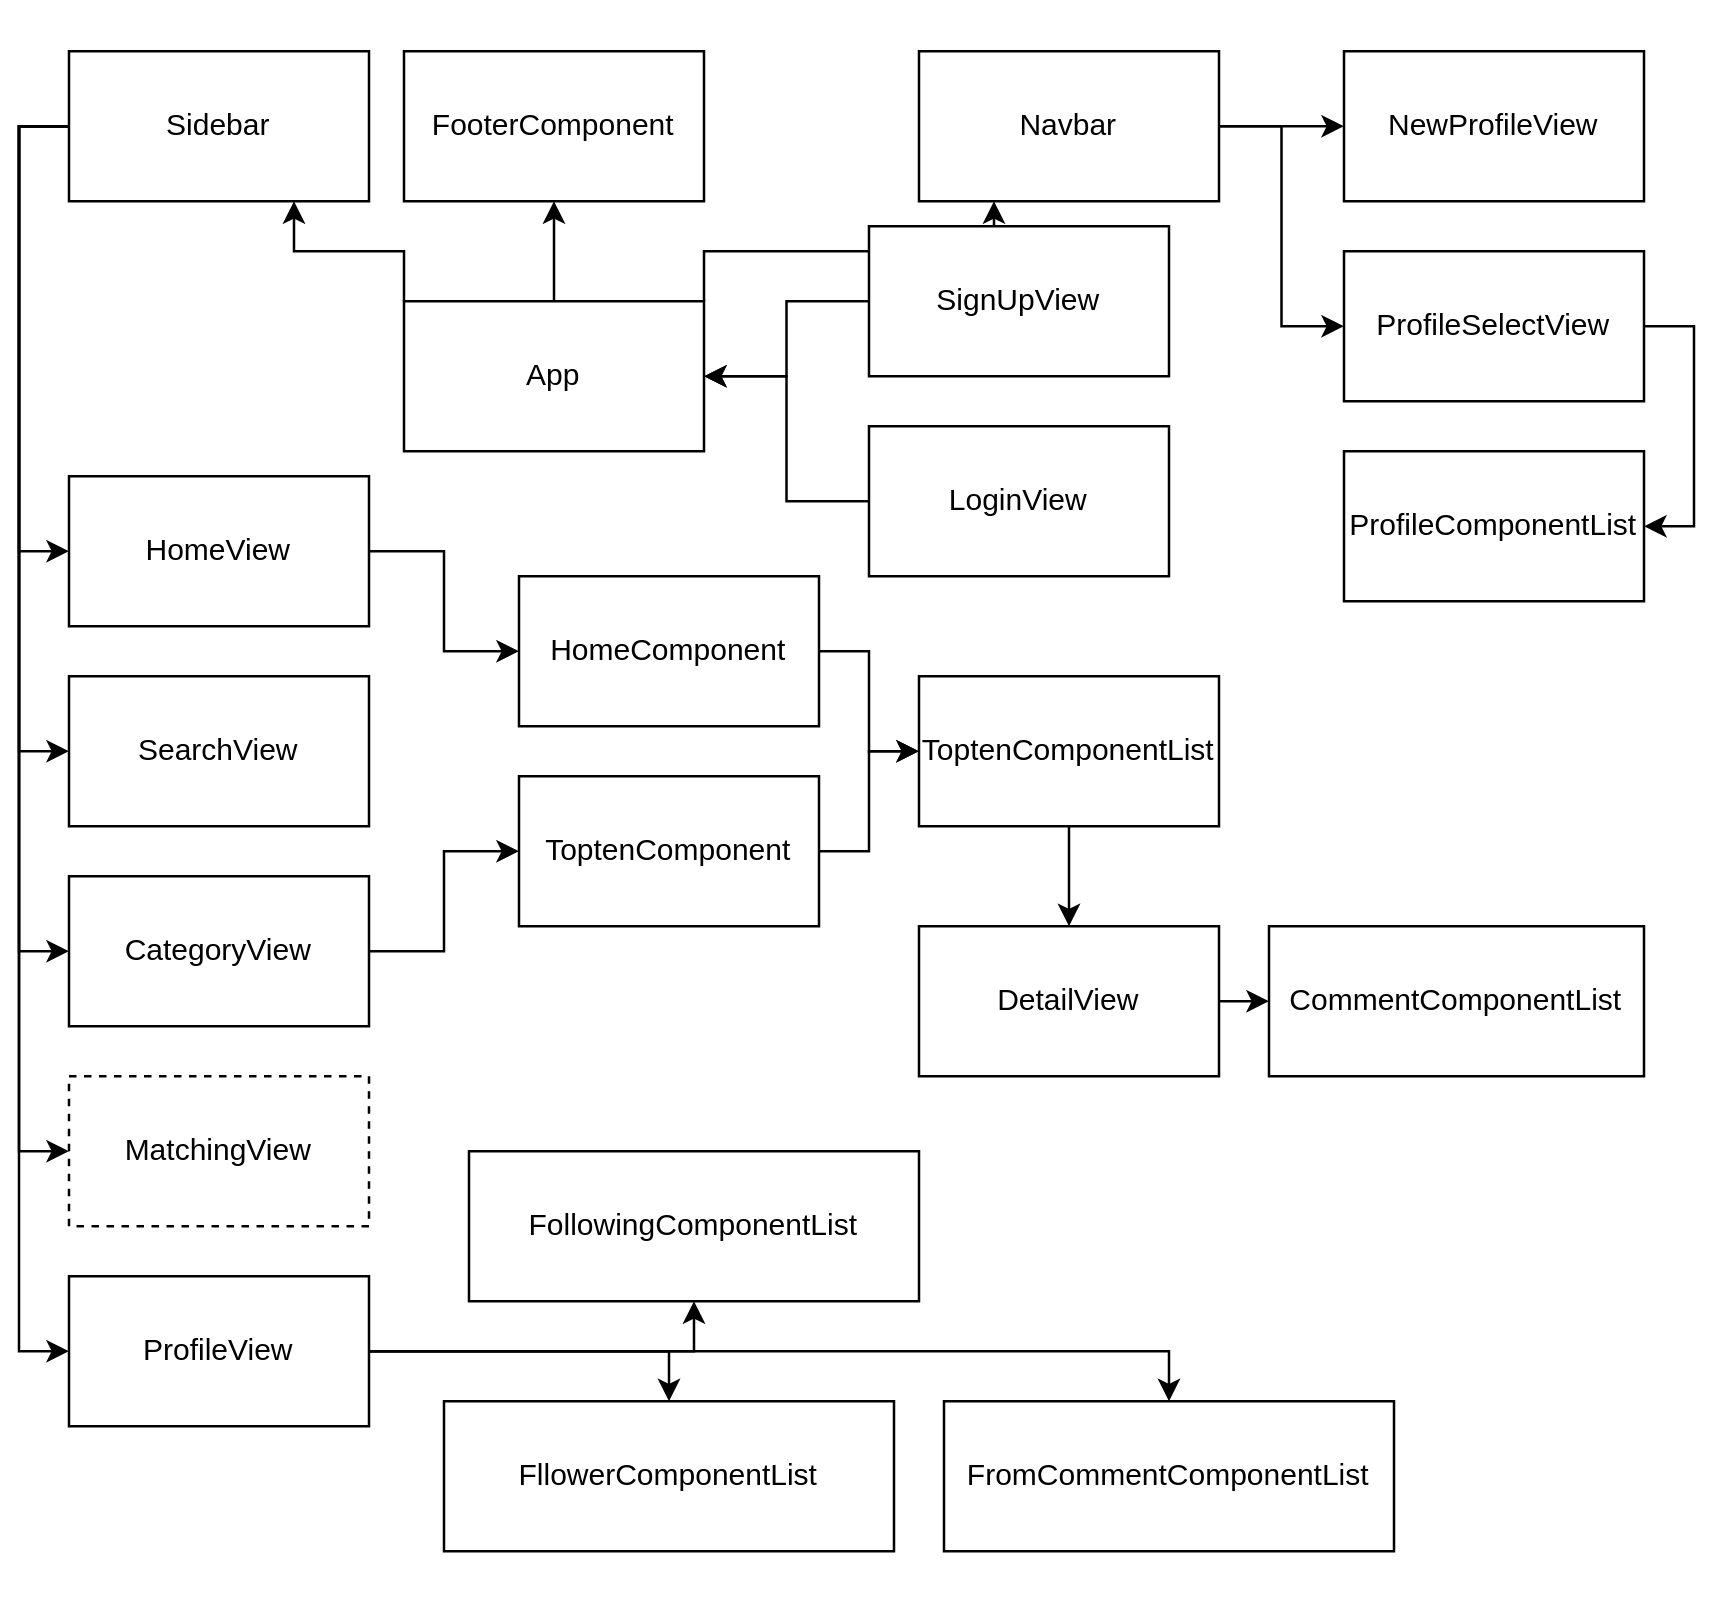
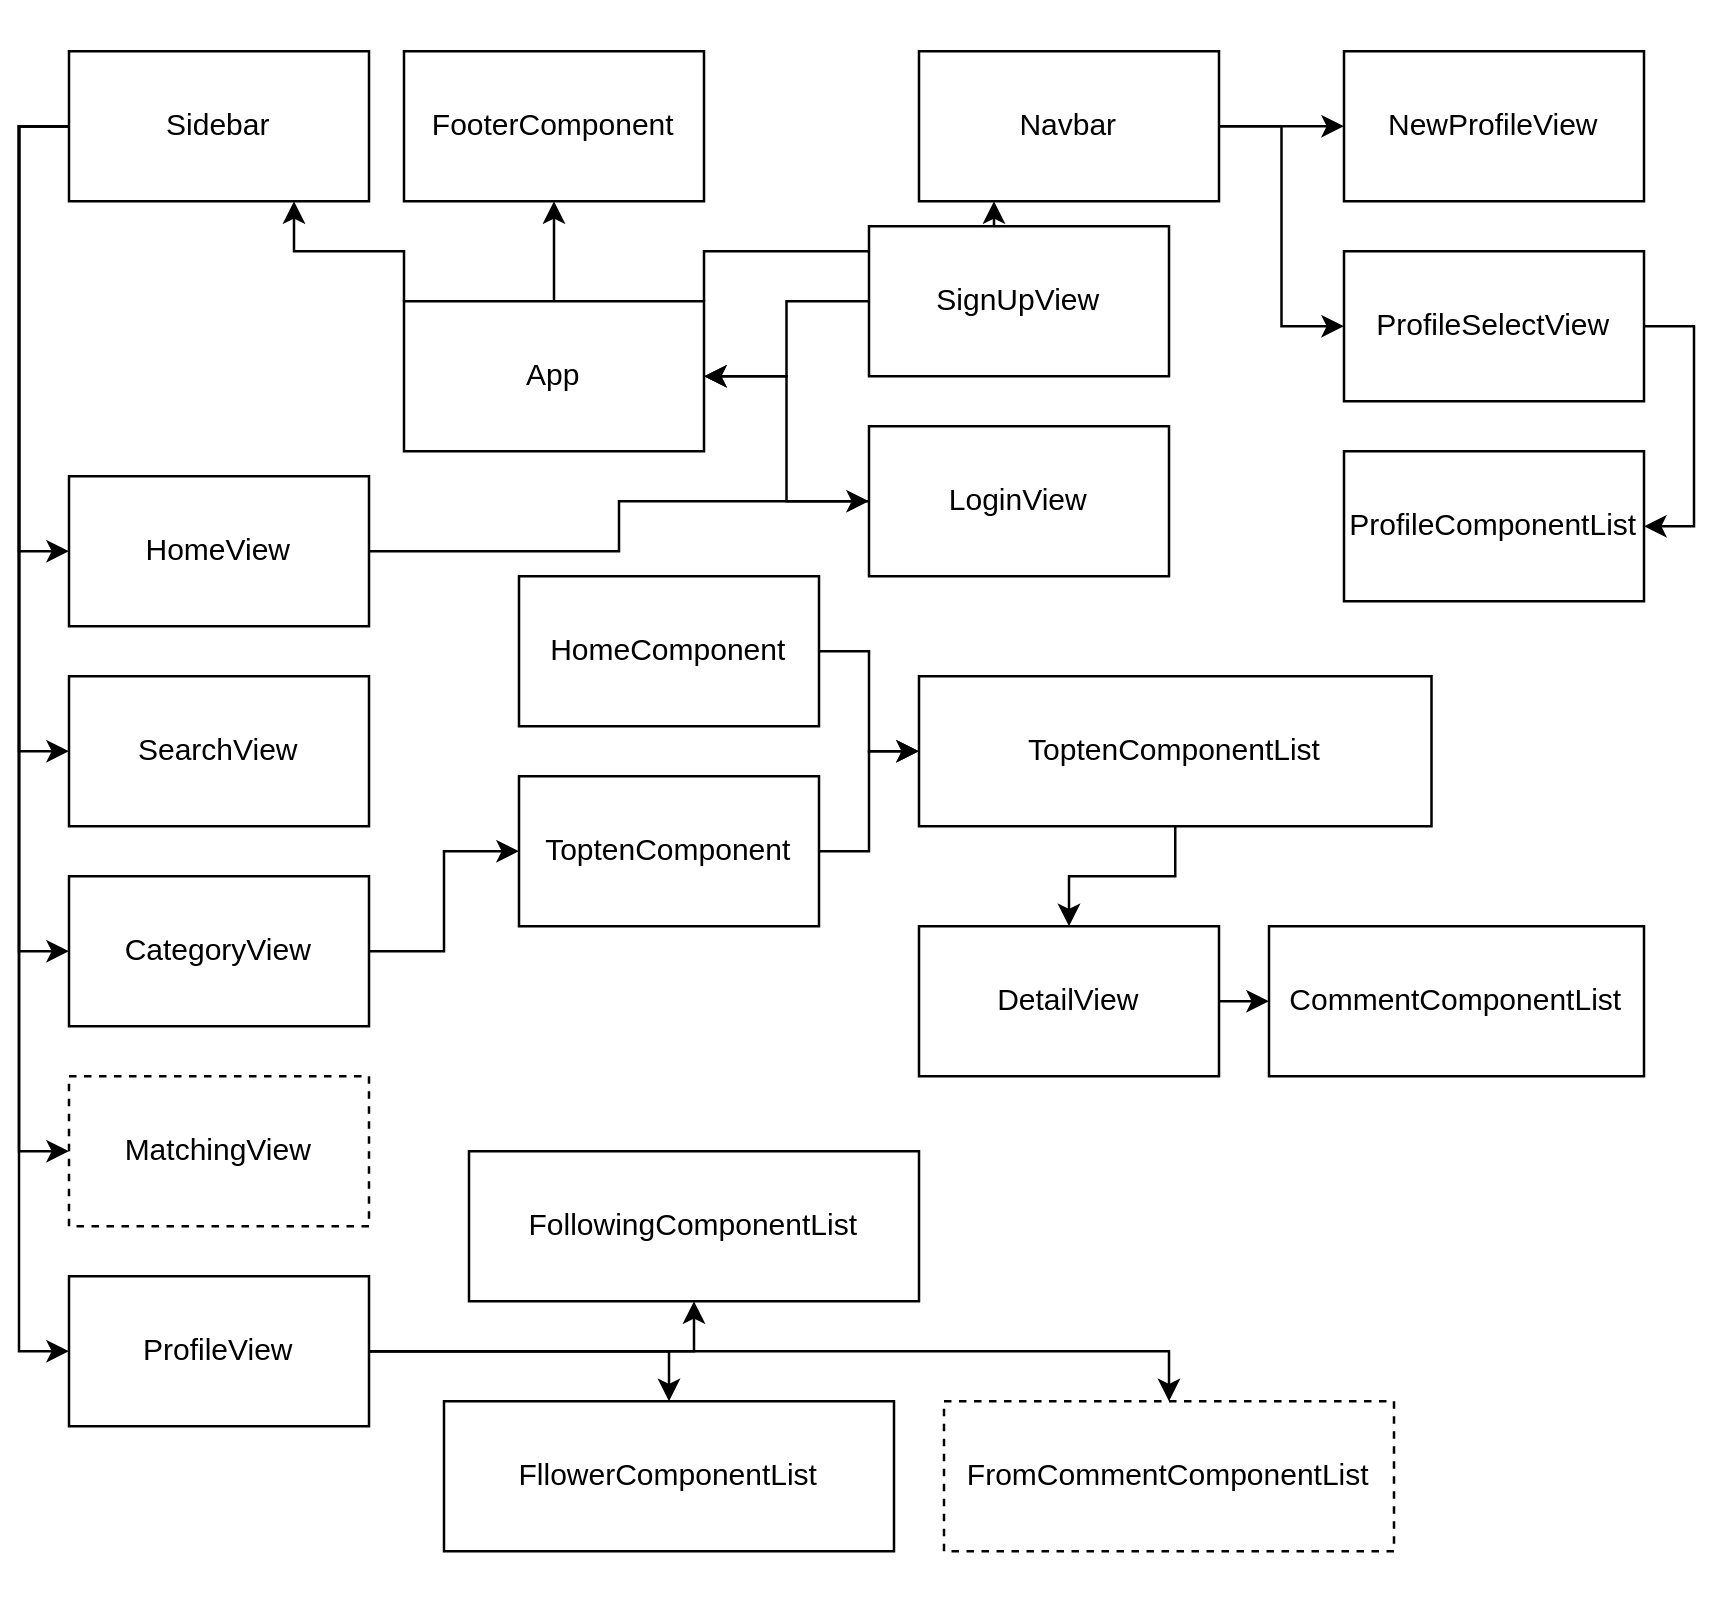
(444, 629) -> (619, 534)
(1069, 751) -> (1175, 751)
(1169, 1476) -> (1169, 1476)
